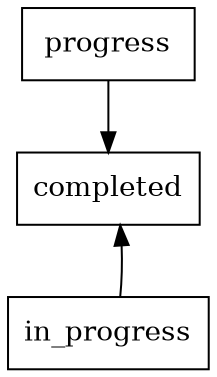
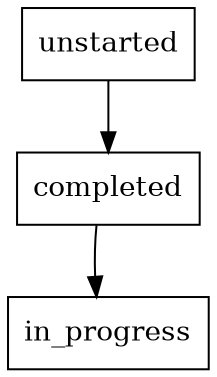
(108, 44) -> (108, 44)
(122, 271) -> (95, 251)
